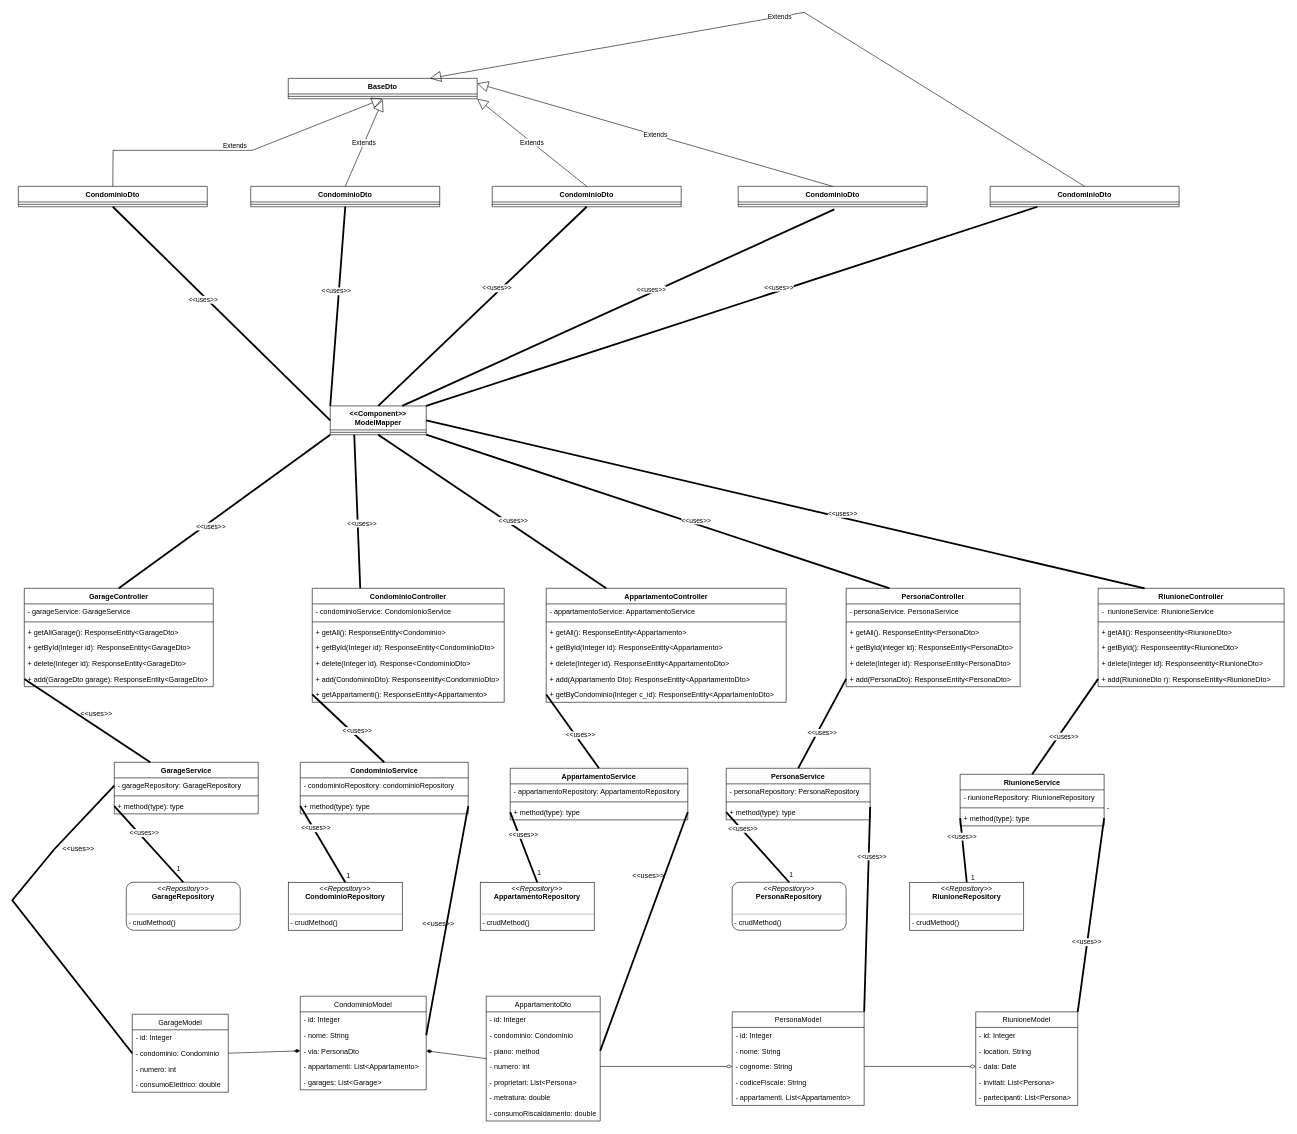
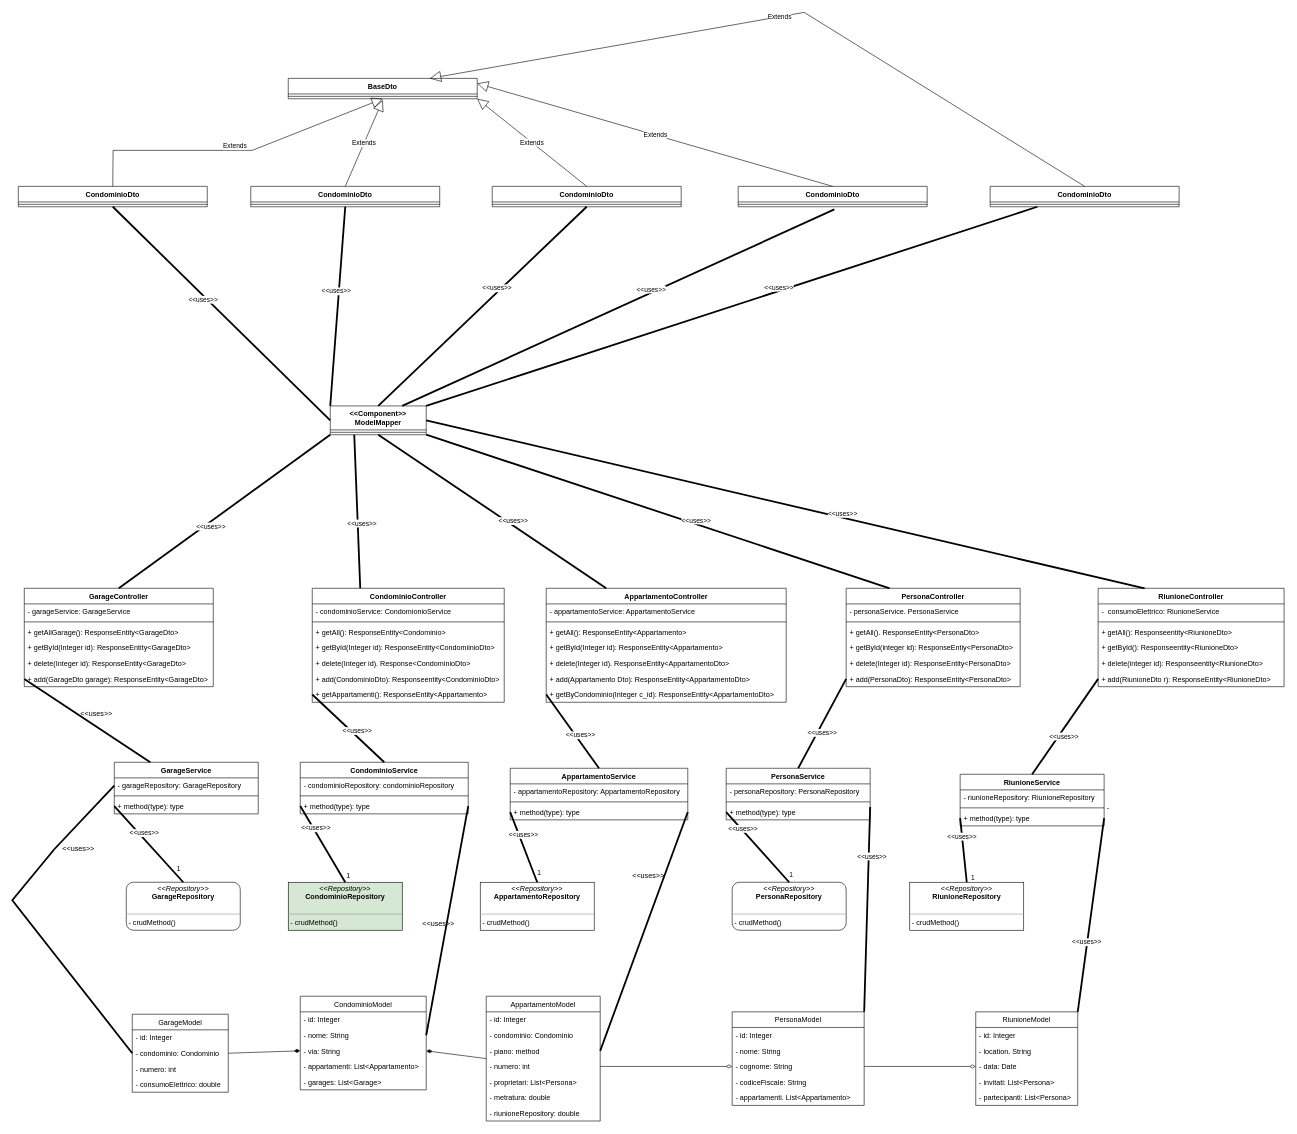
(1164, 612) -> (1167, 612)
(345, 906) -> (345, 906)
(543, 1004) -> (543, 1004)
(334, 1051) -> (325, 1051)
(544, 1114) -> (539, 1114)
